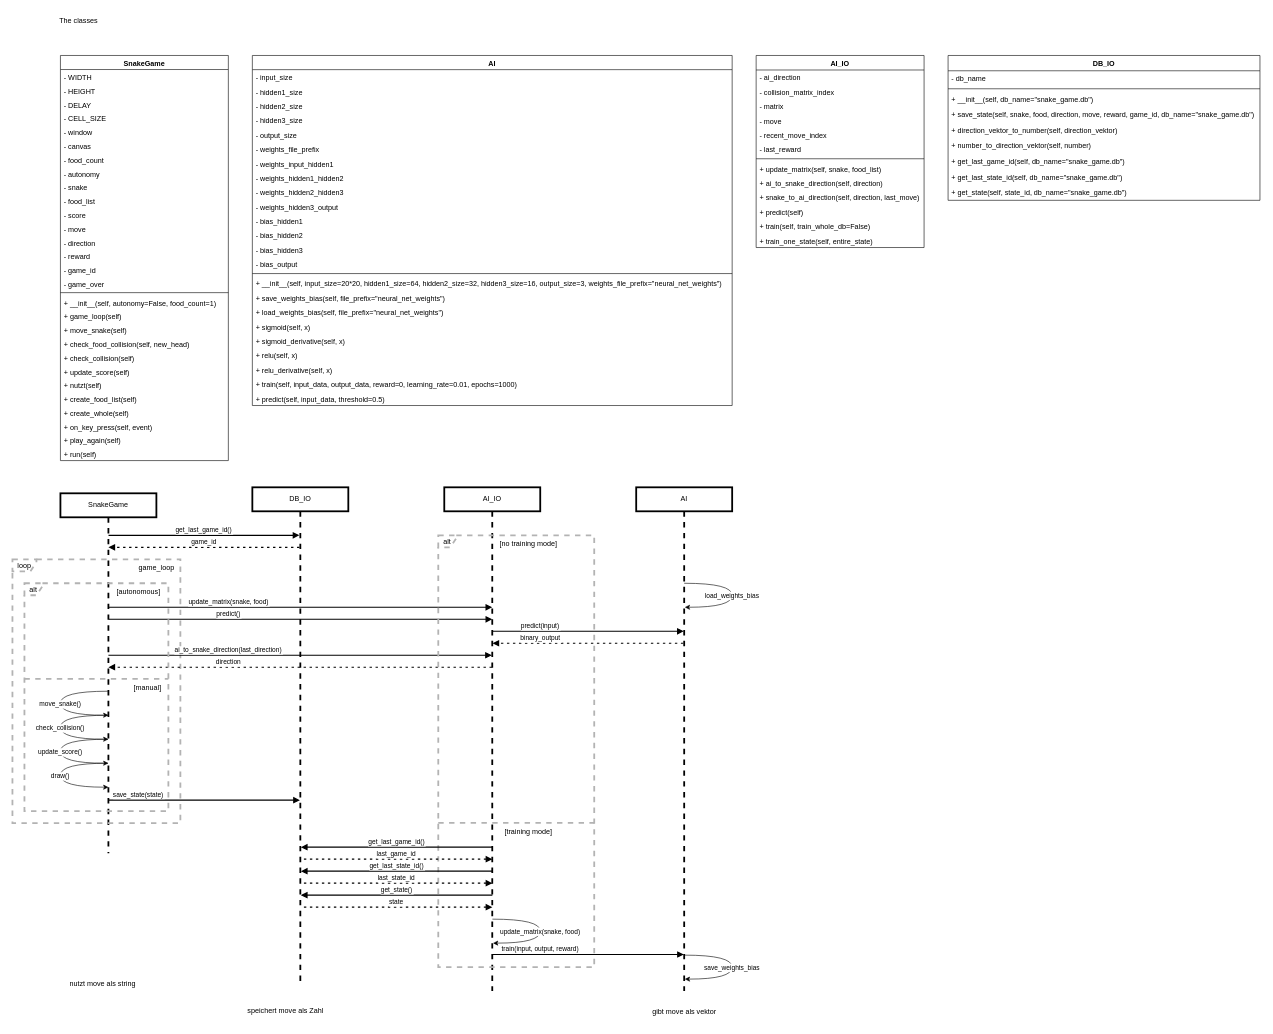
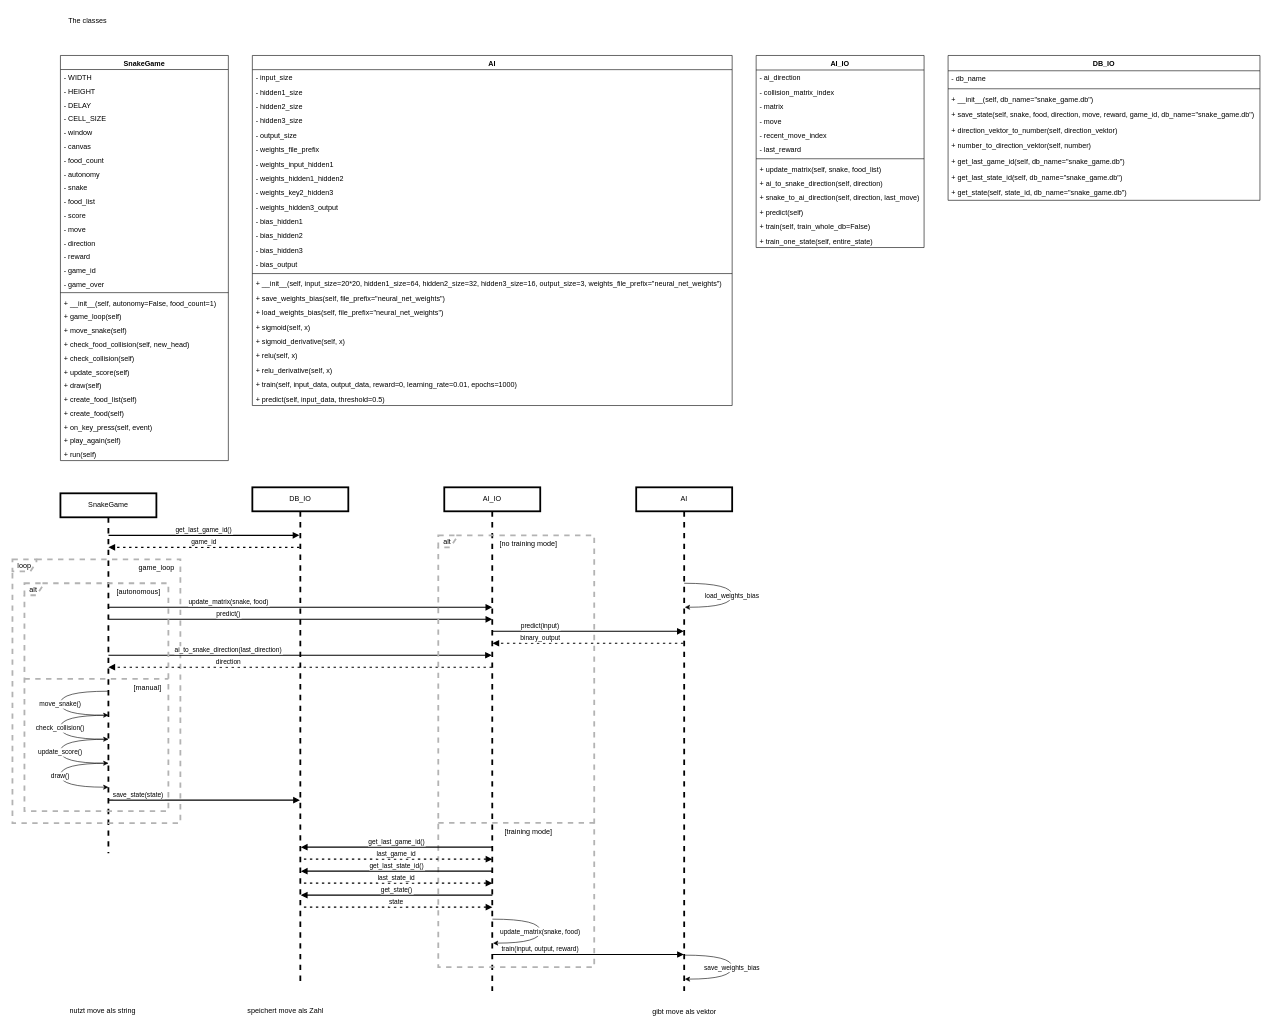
(78, 21) -> (87, 21)
(302, 193) -> (297, 193)
(88, 386) -> (86, 386)
(101, 414) -> (100, 414)
(102, 984) -> (102, 1011)
